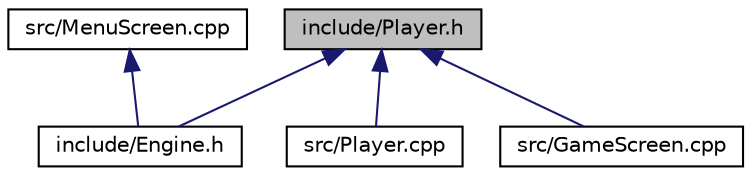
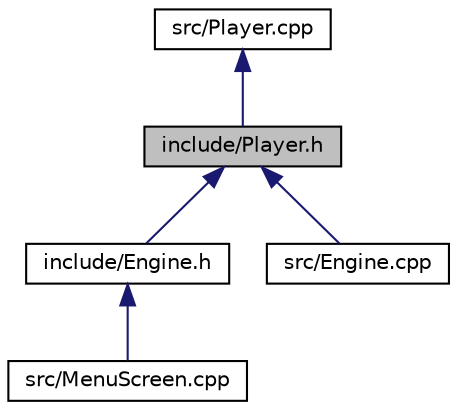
(135, 99) -> (128, 333)
(378, 99) -> (243, 99)
(622, 147) -> (358, 264)
